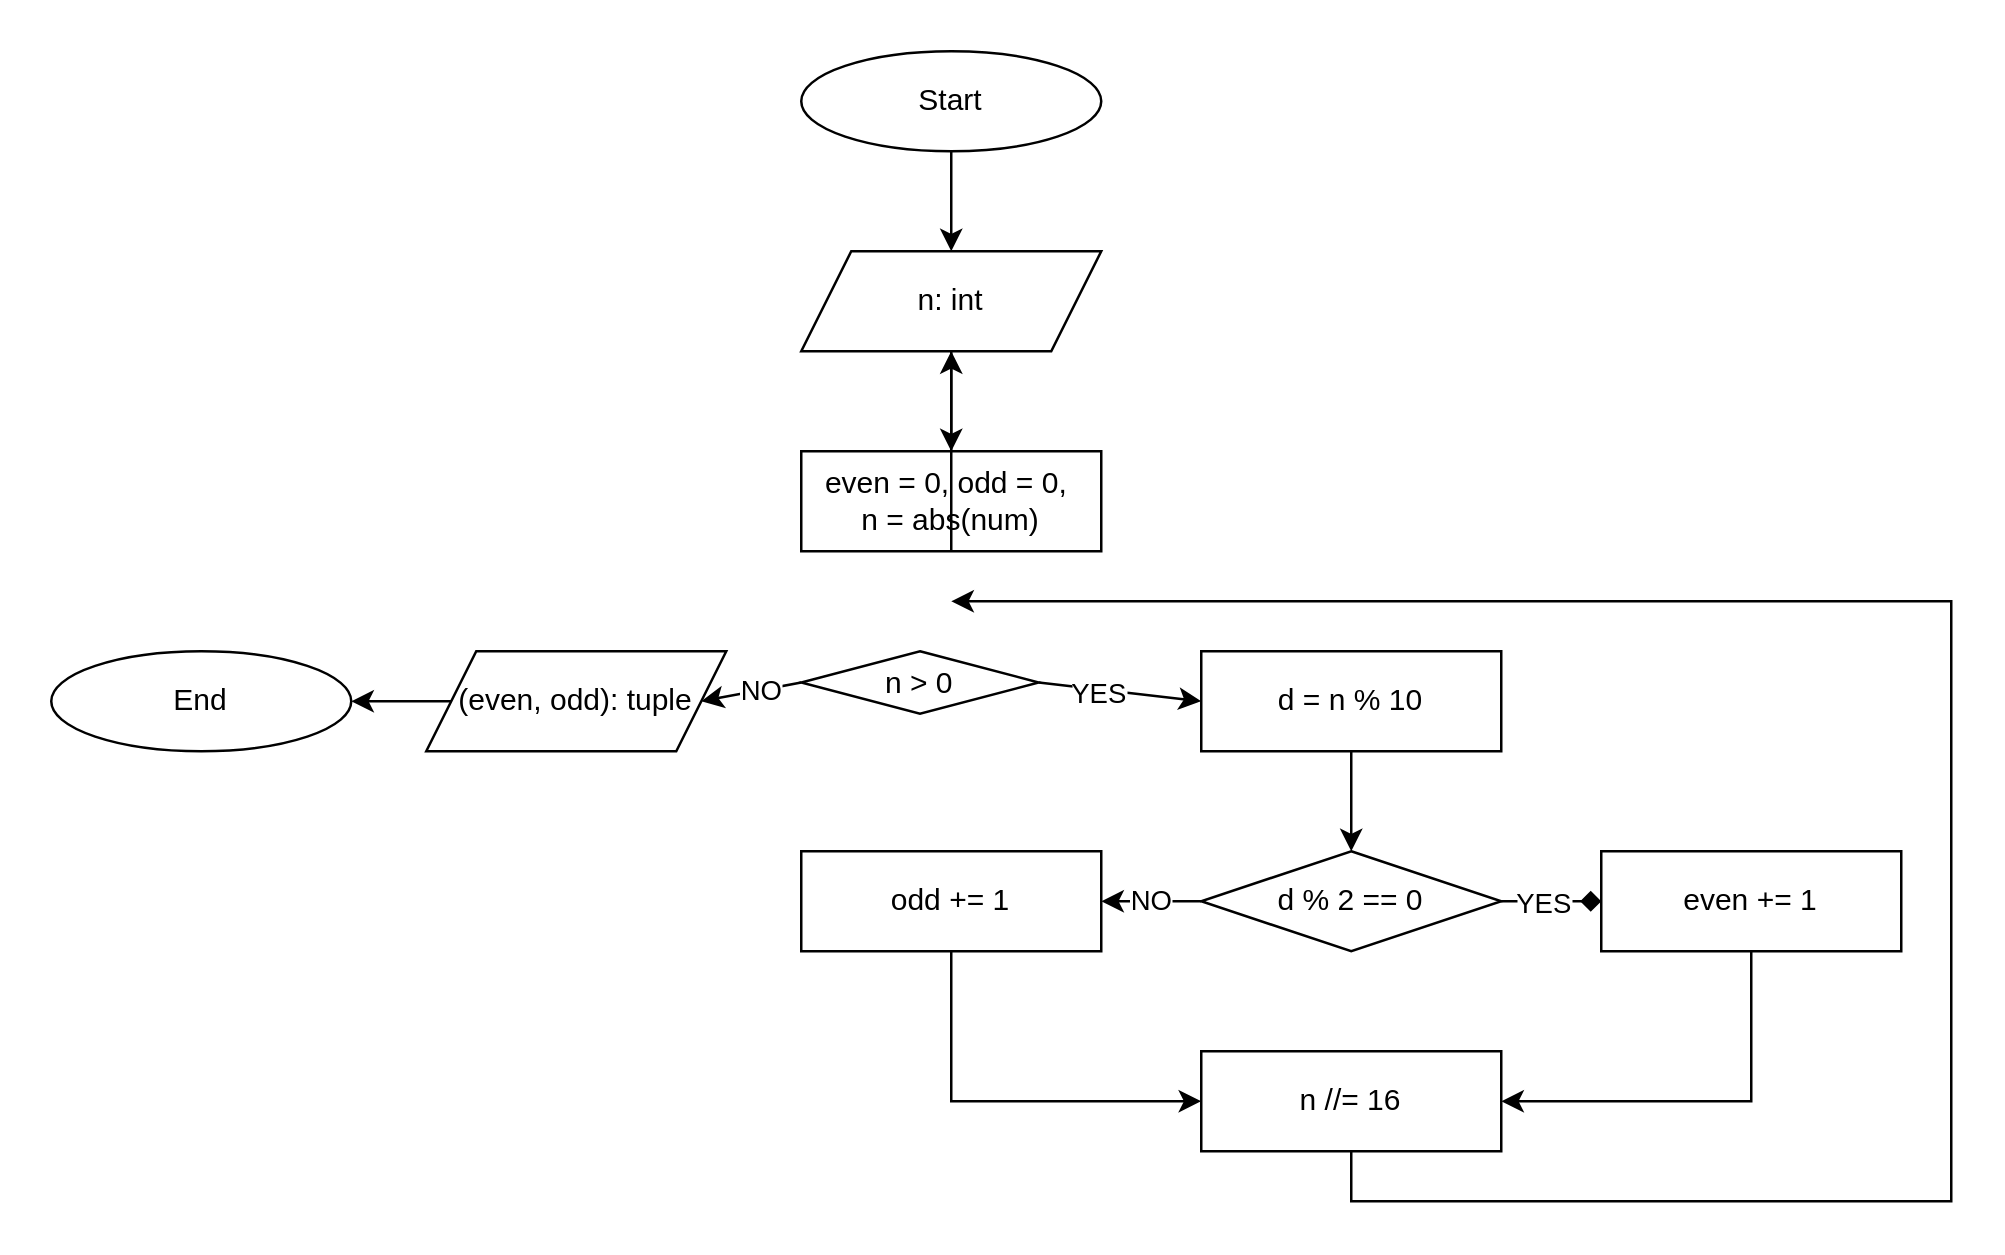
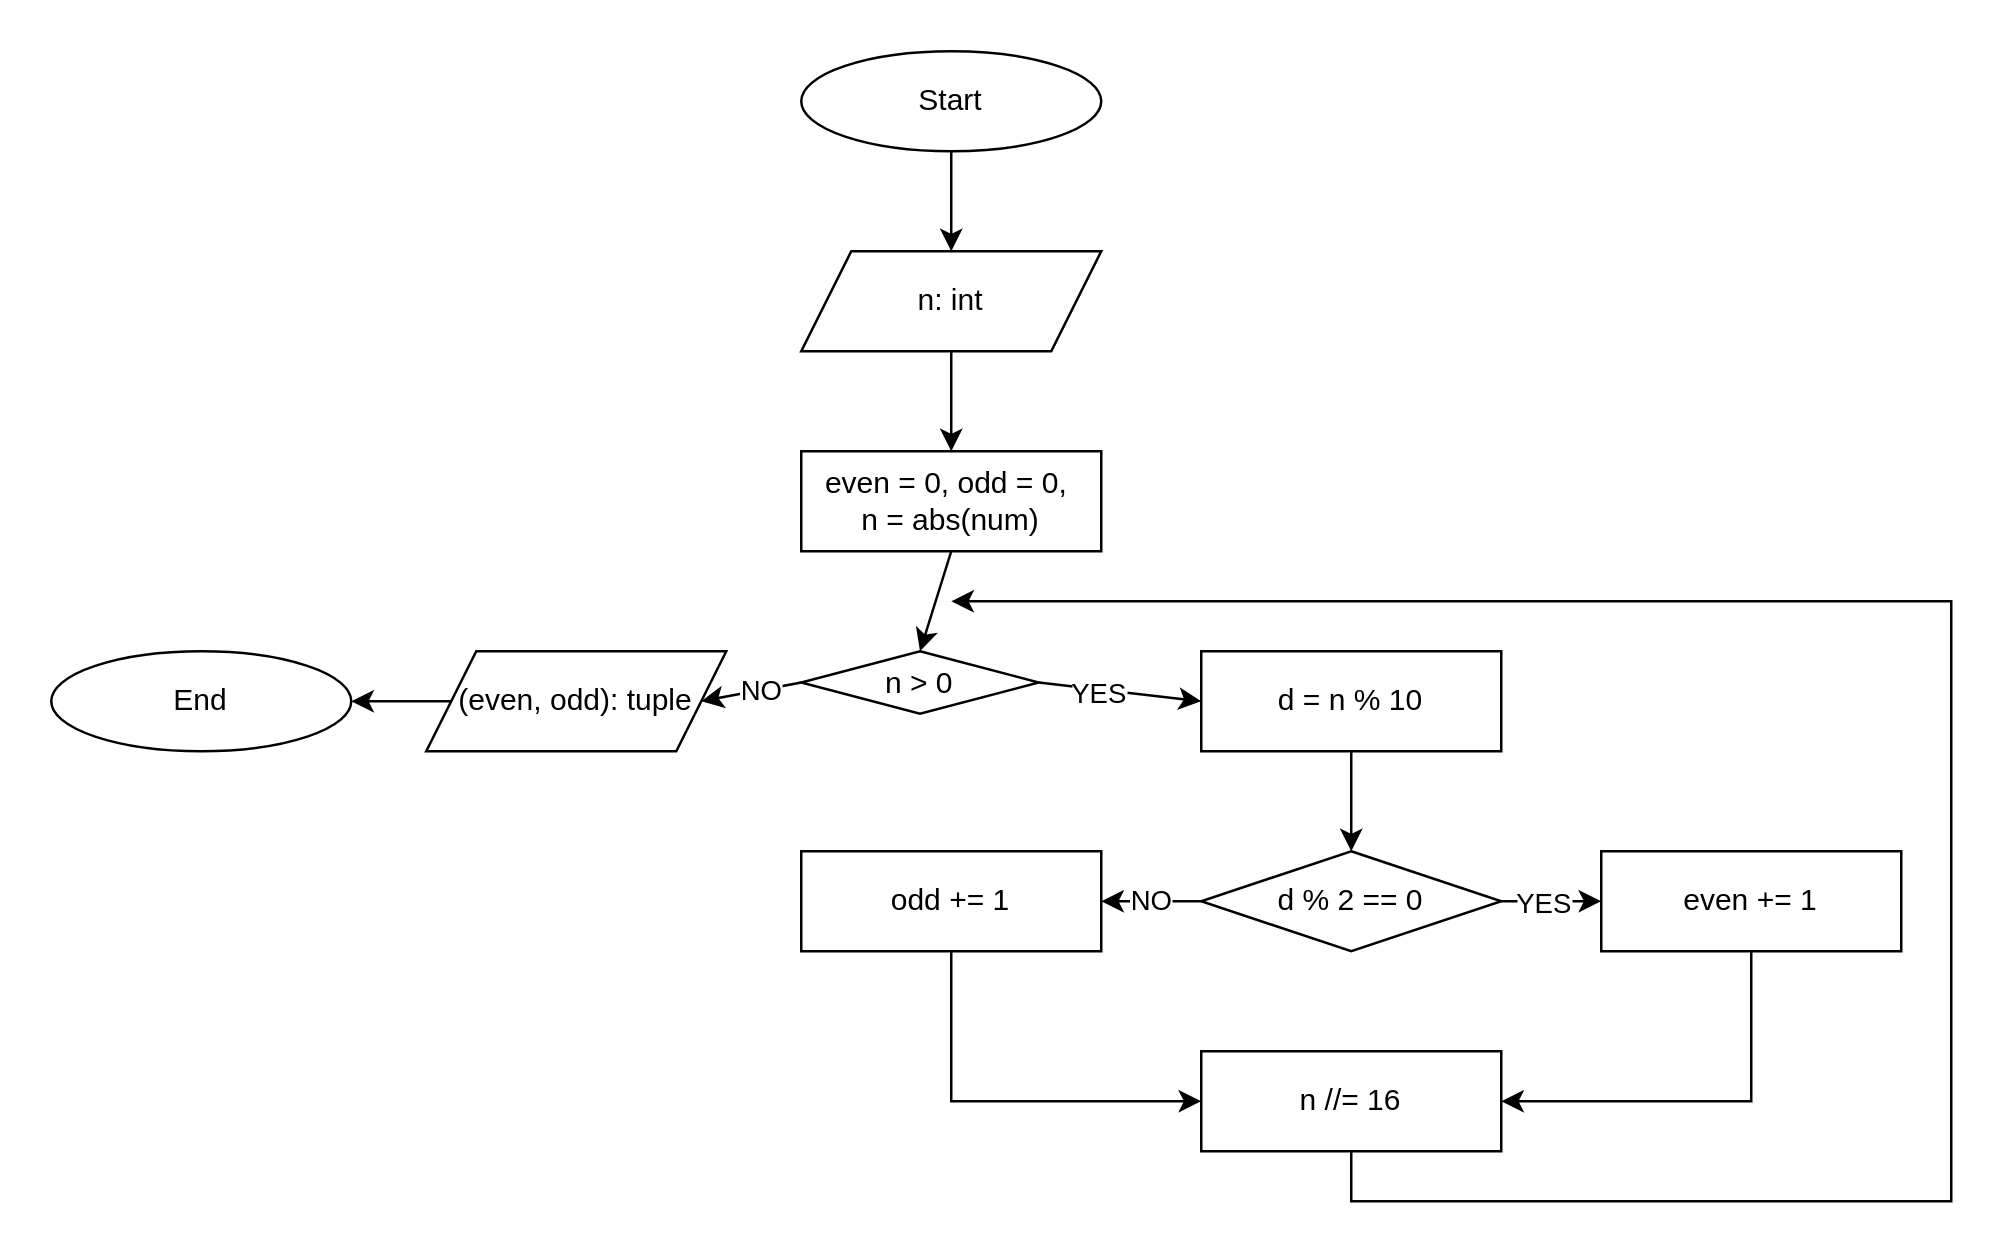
(951, 501) -> (938, 594)
(1581, 901) -> (1582, 901)
